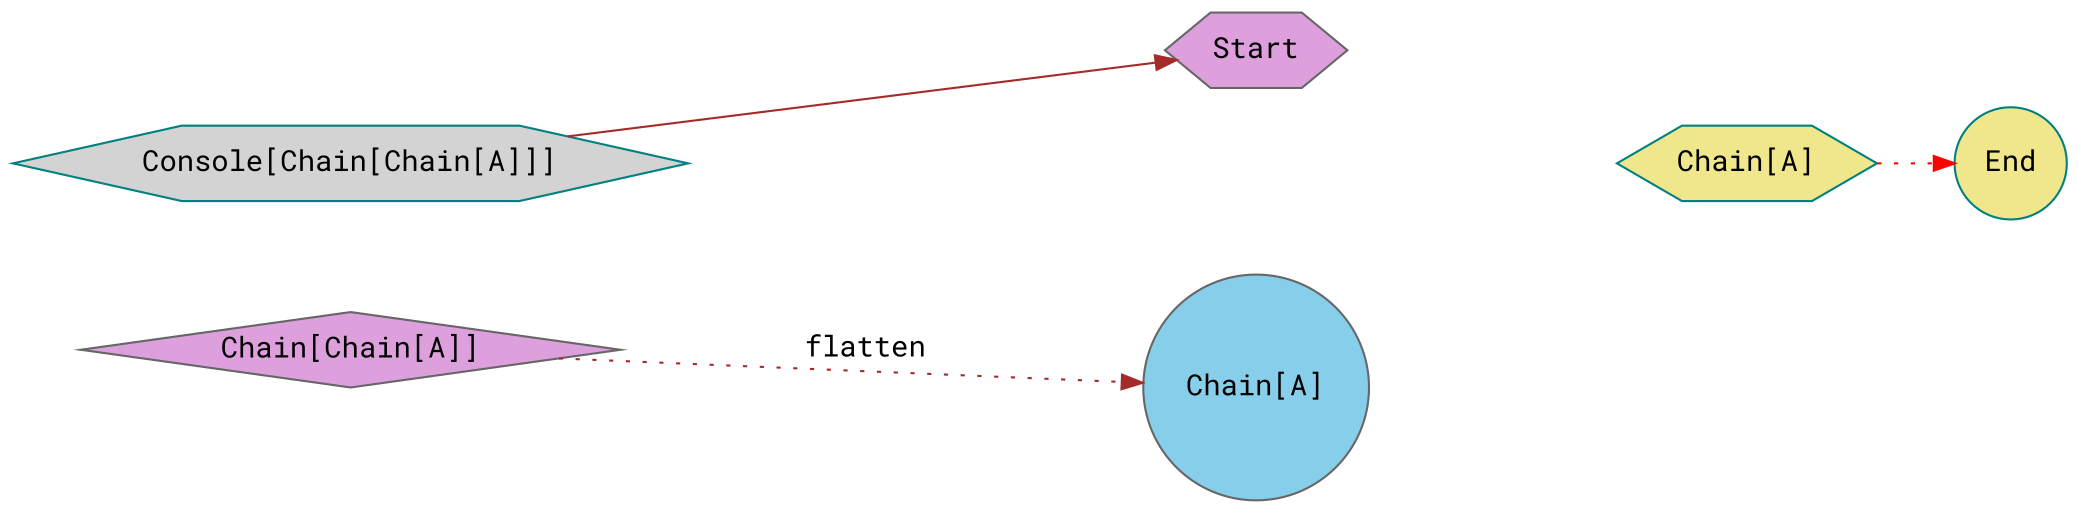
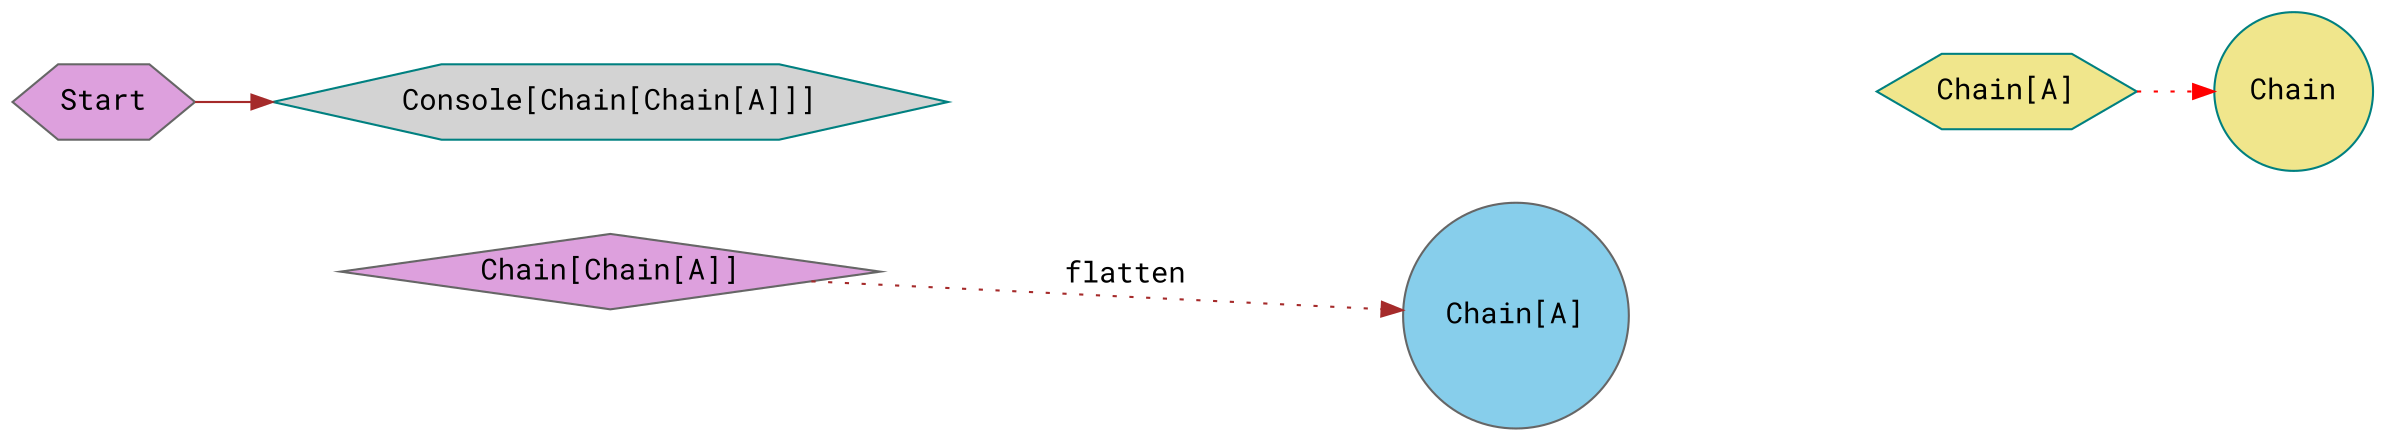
(861, 100) -> (223, 102)
(2011, 163) -> (2294, 92)
